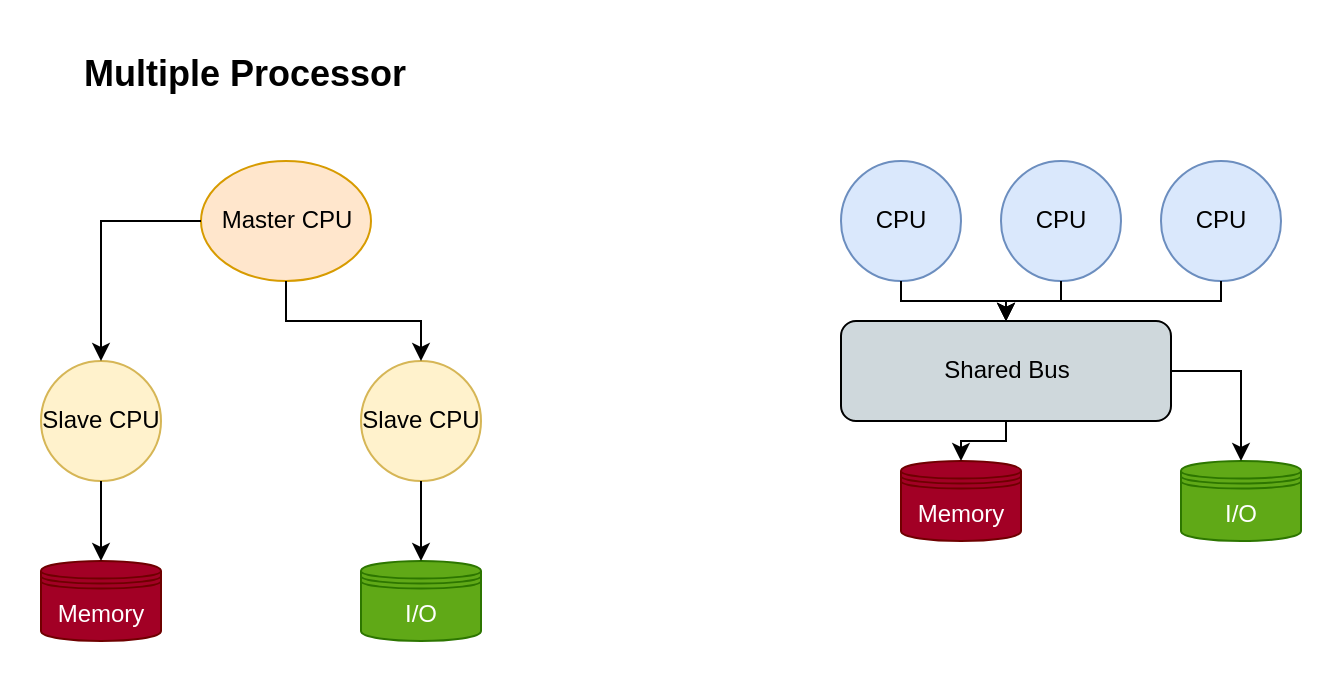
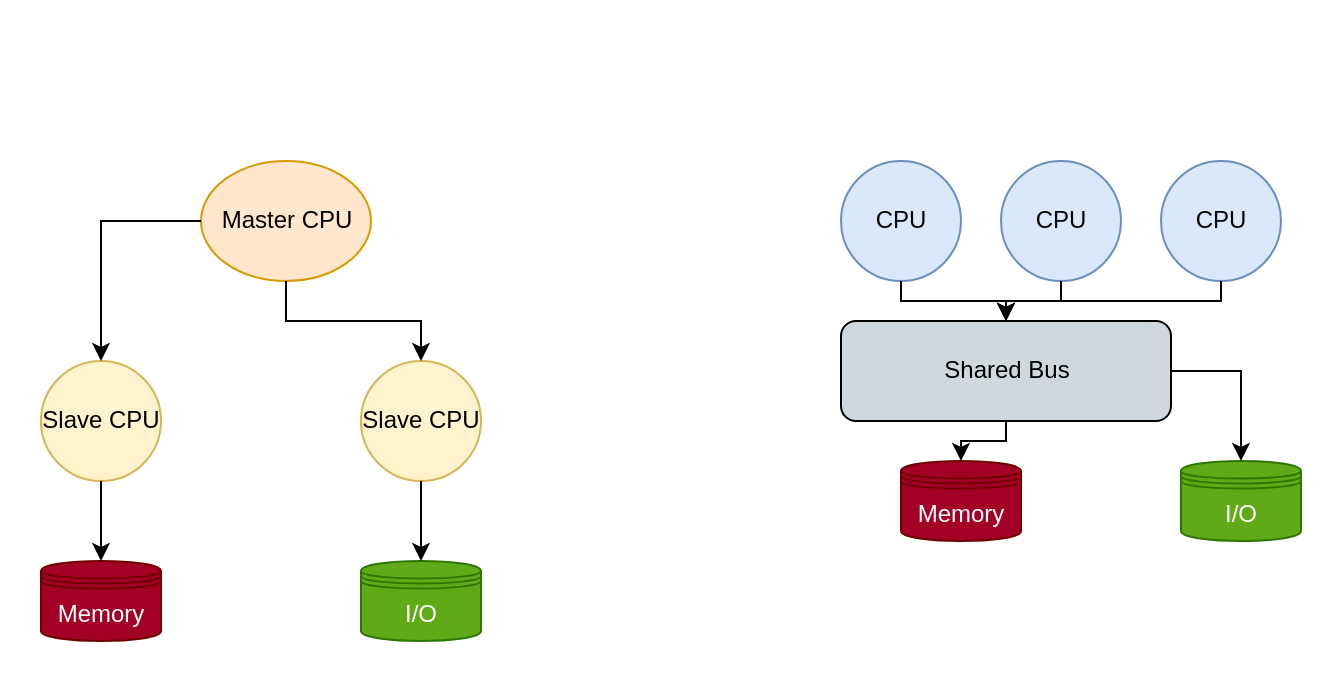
(261, 71) -> none
